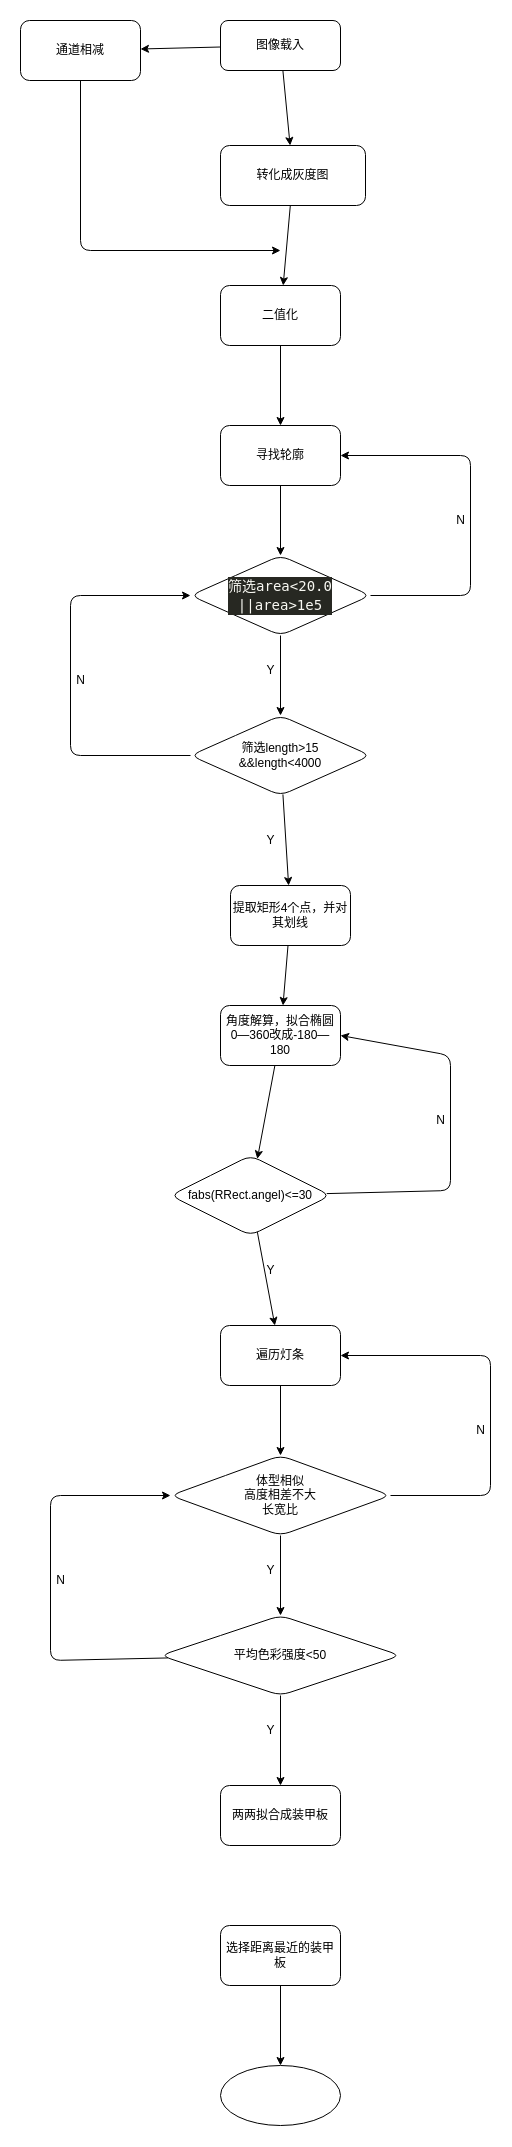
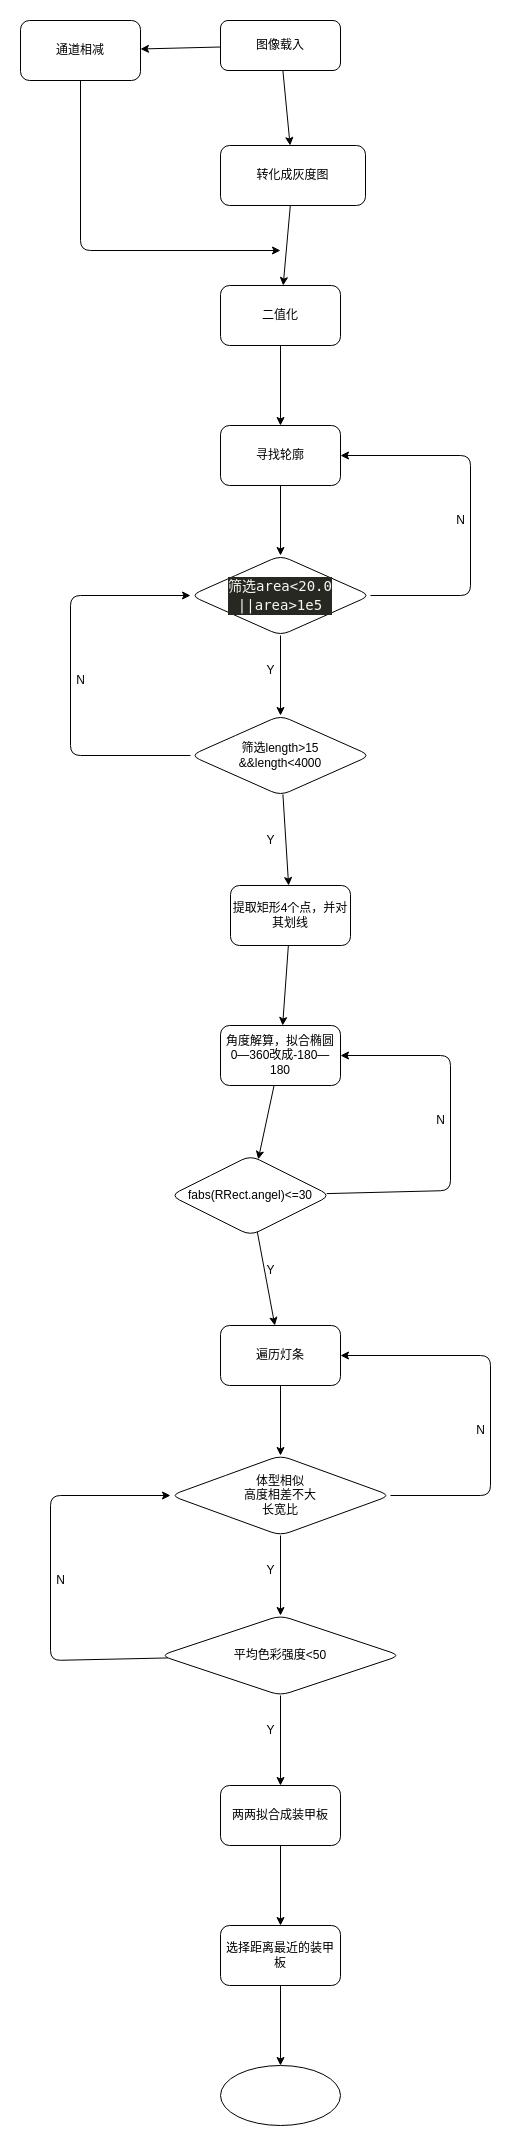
(281, 1036) -> (281, 1056)
none -> (281, 1882)
